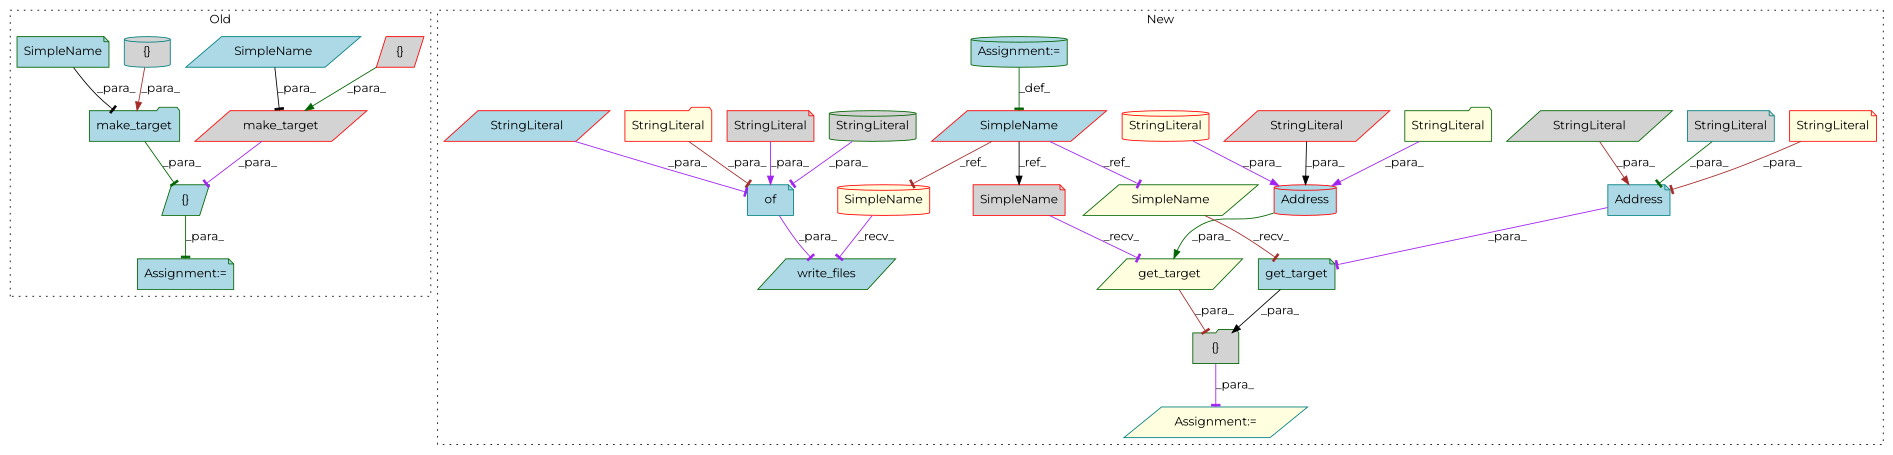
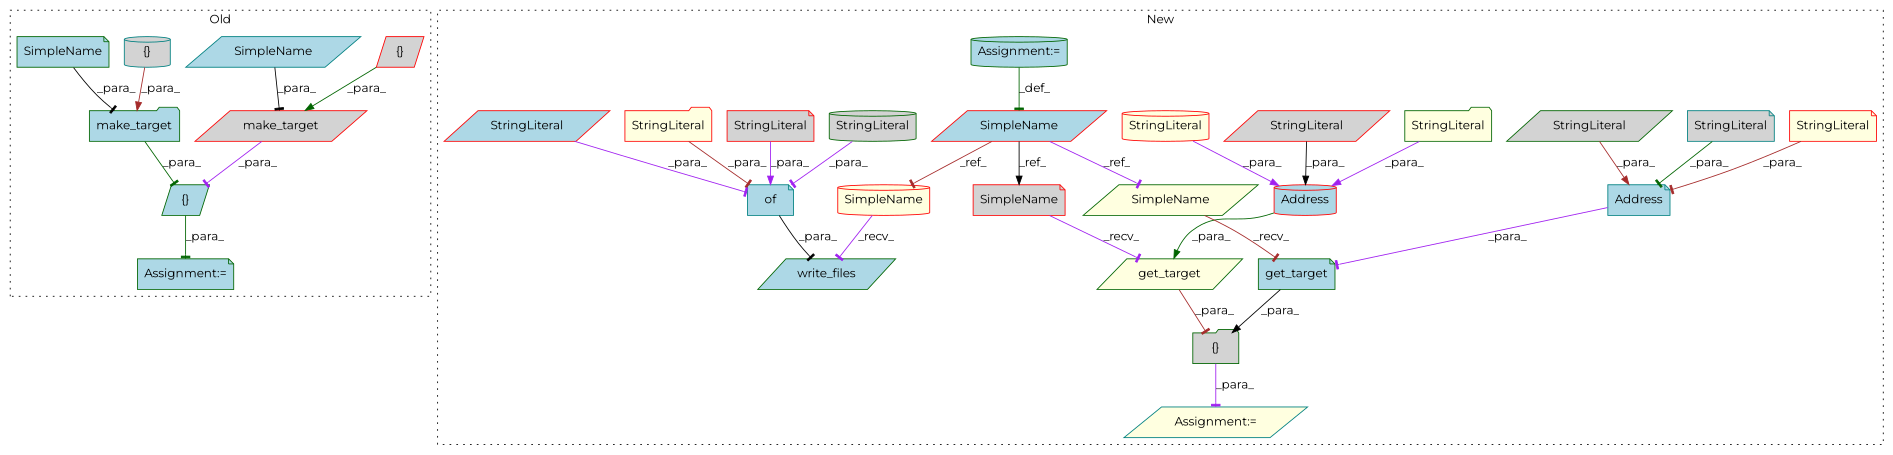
(793, 236) -> (793, 236)
